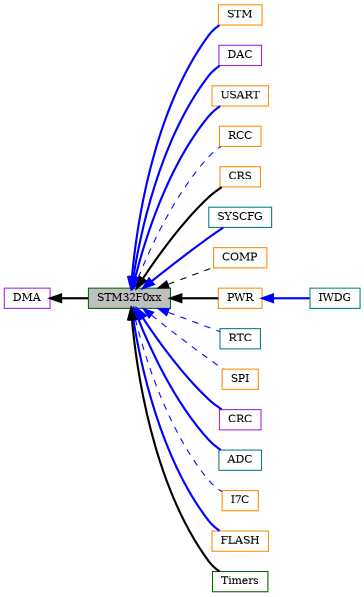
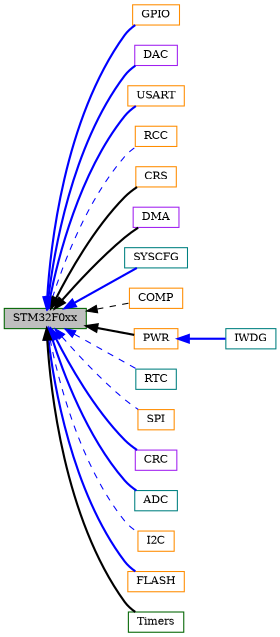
(240, 15) -> (156, 15)
(75, 298) -> (98, 262)
(240, 501) -> (156, 541)
